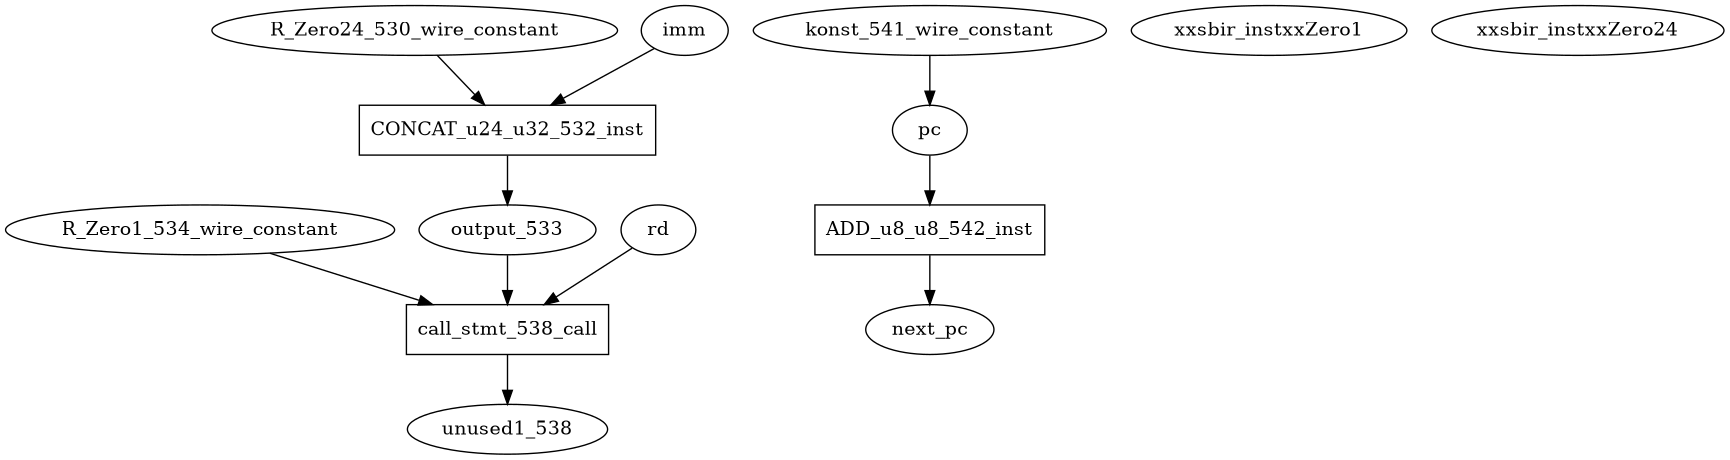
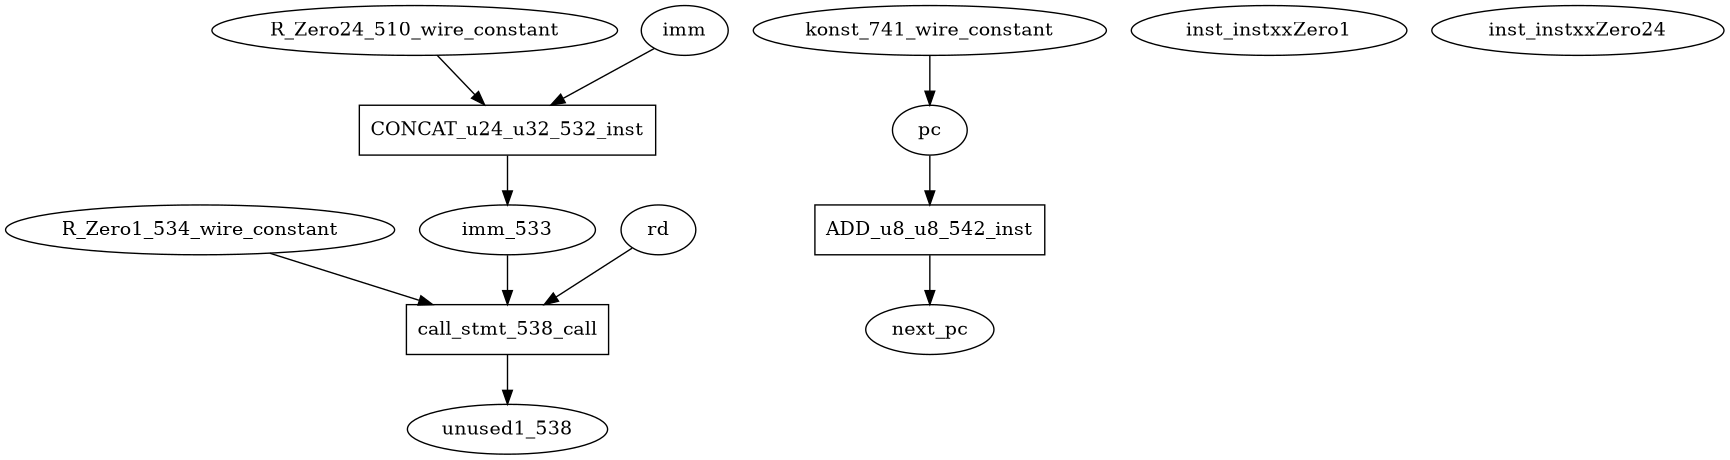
(415, 30) -> (415, 30)
(930, 30) -> (930, 30)
(1269, 30) -> (1269, 30)
(1578, 30) -> (1578, 30)
(508, 230) -> (508, 230)
